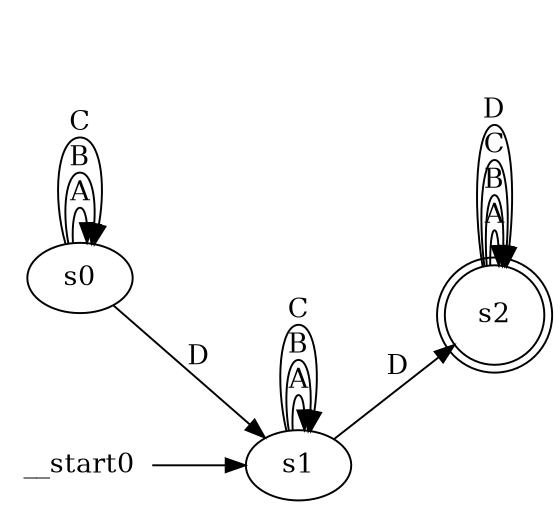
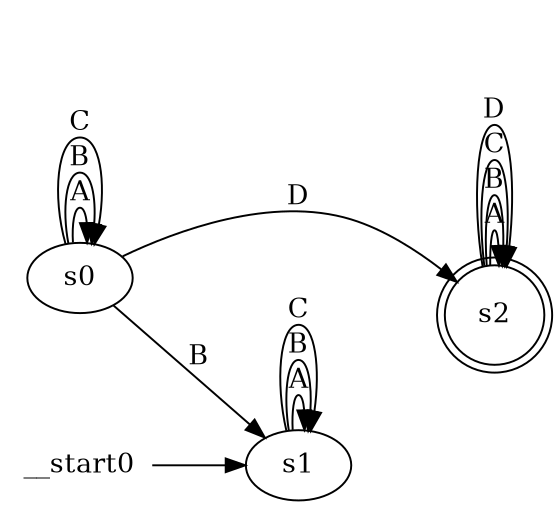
(199, 357) -> (199, 357)
(386, 398) -> (285, 212)
